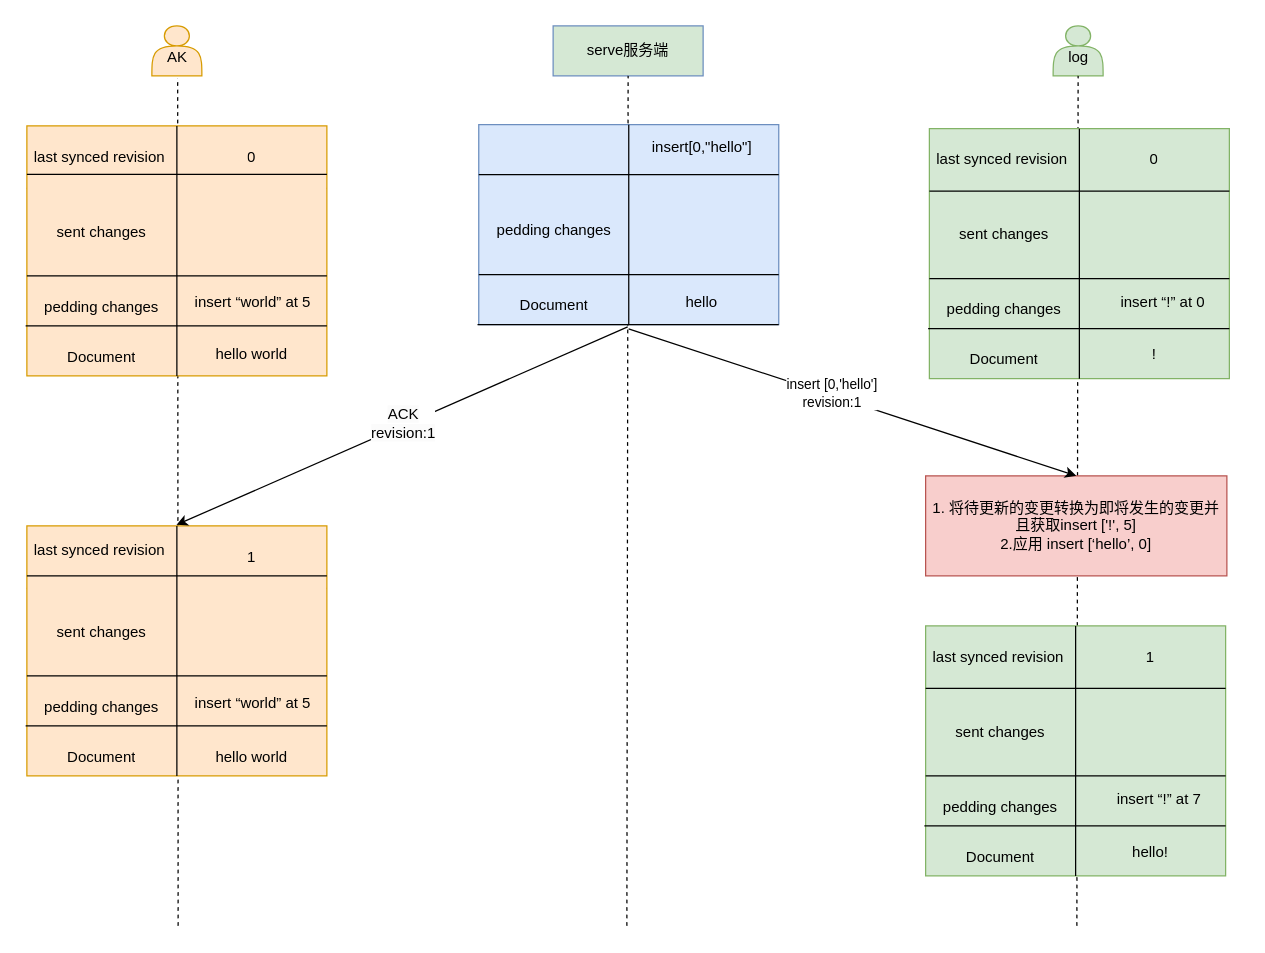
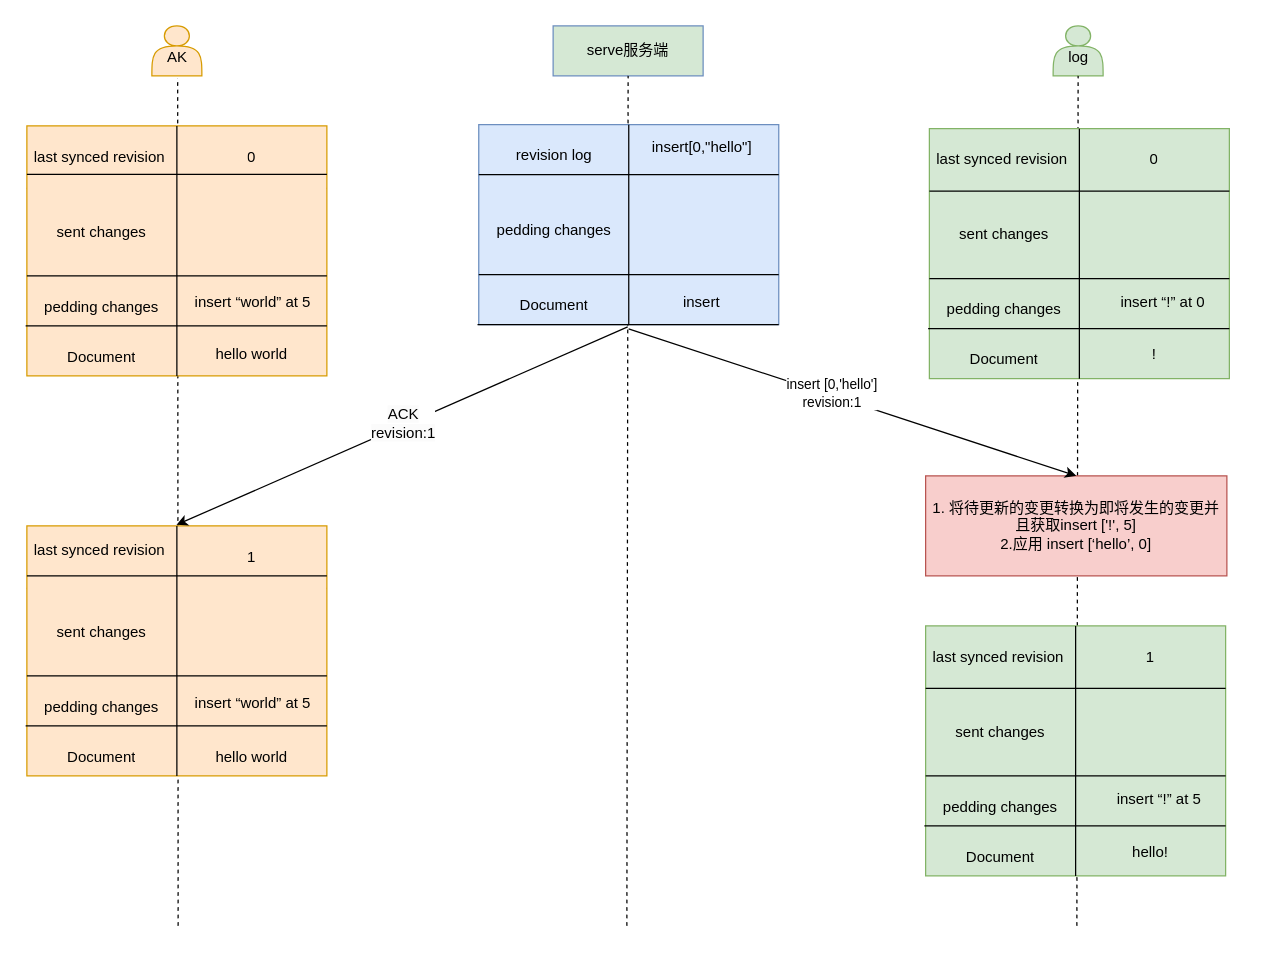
none -> (554, 156)
(702, 302) -> (702, 302)
(1159, 799) -> (1159, 799)
